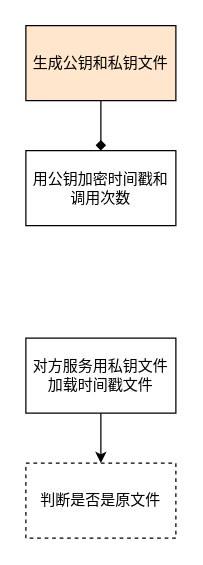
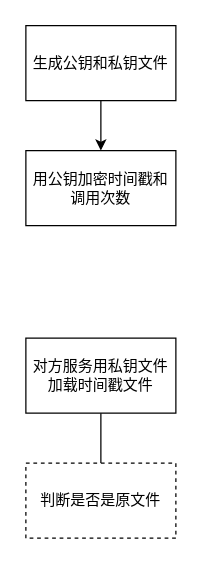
(101, 63) -> (101, 63)
(101, 140) -> (101, 141)
(101, 453) -> (101, 456)
